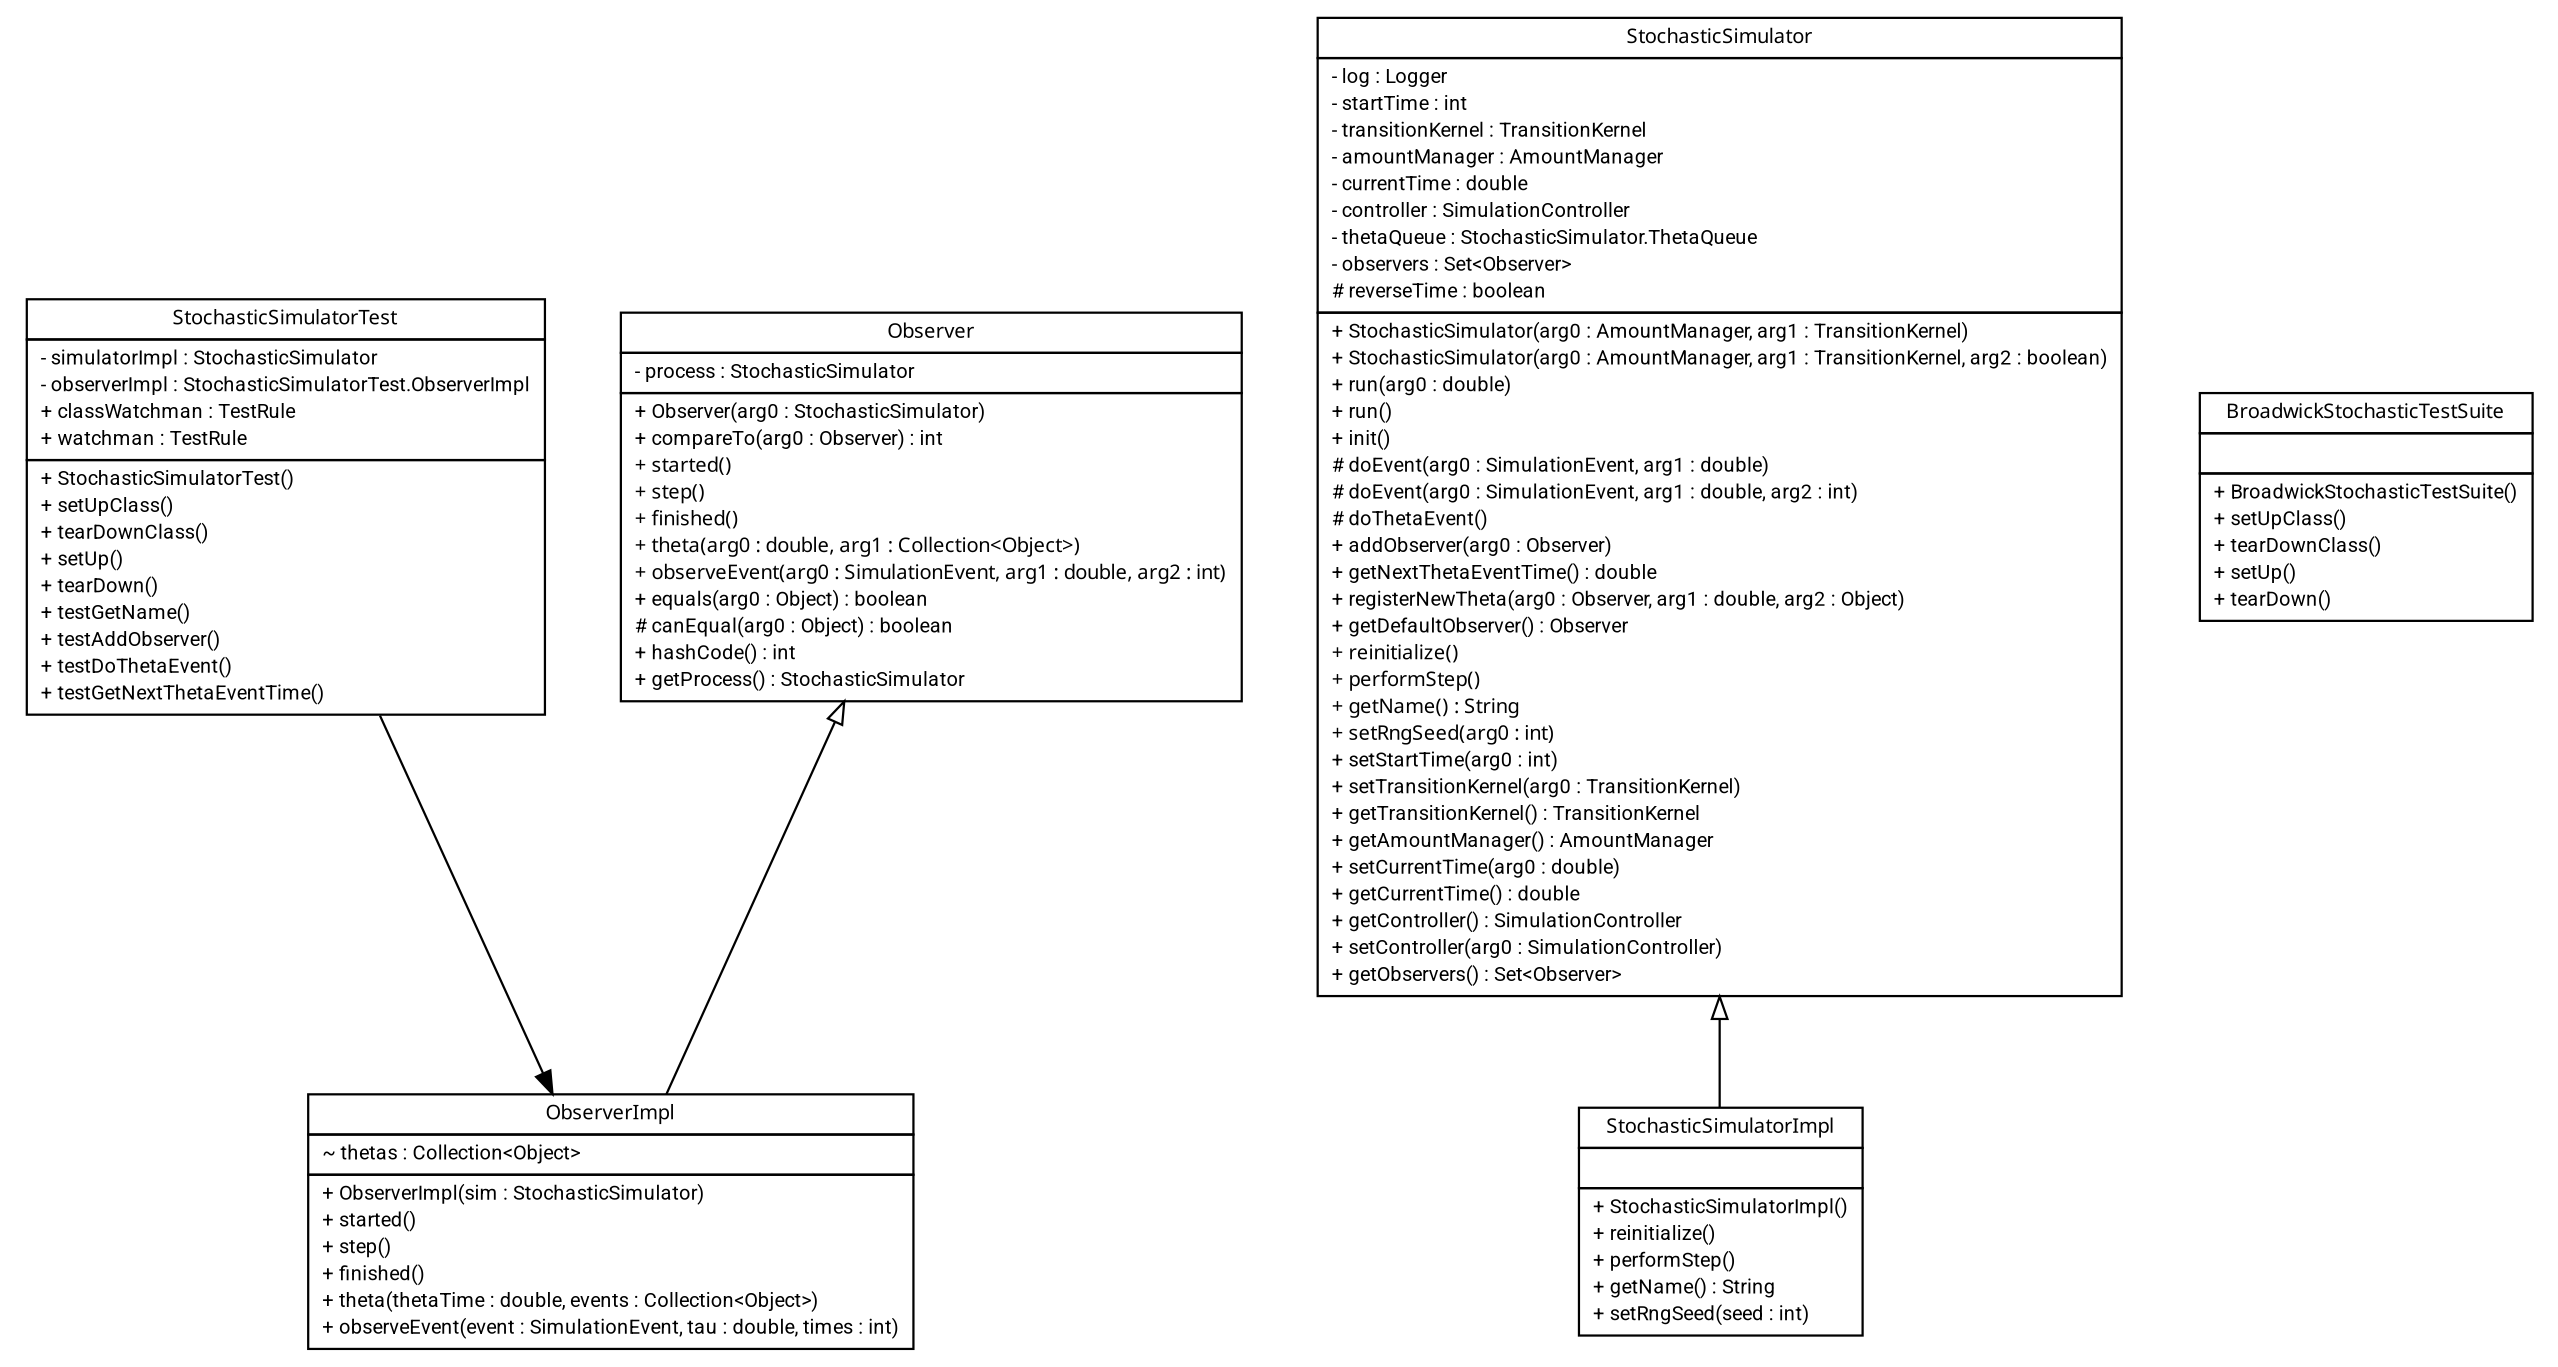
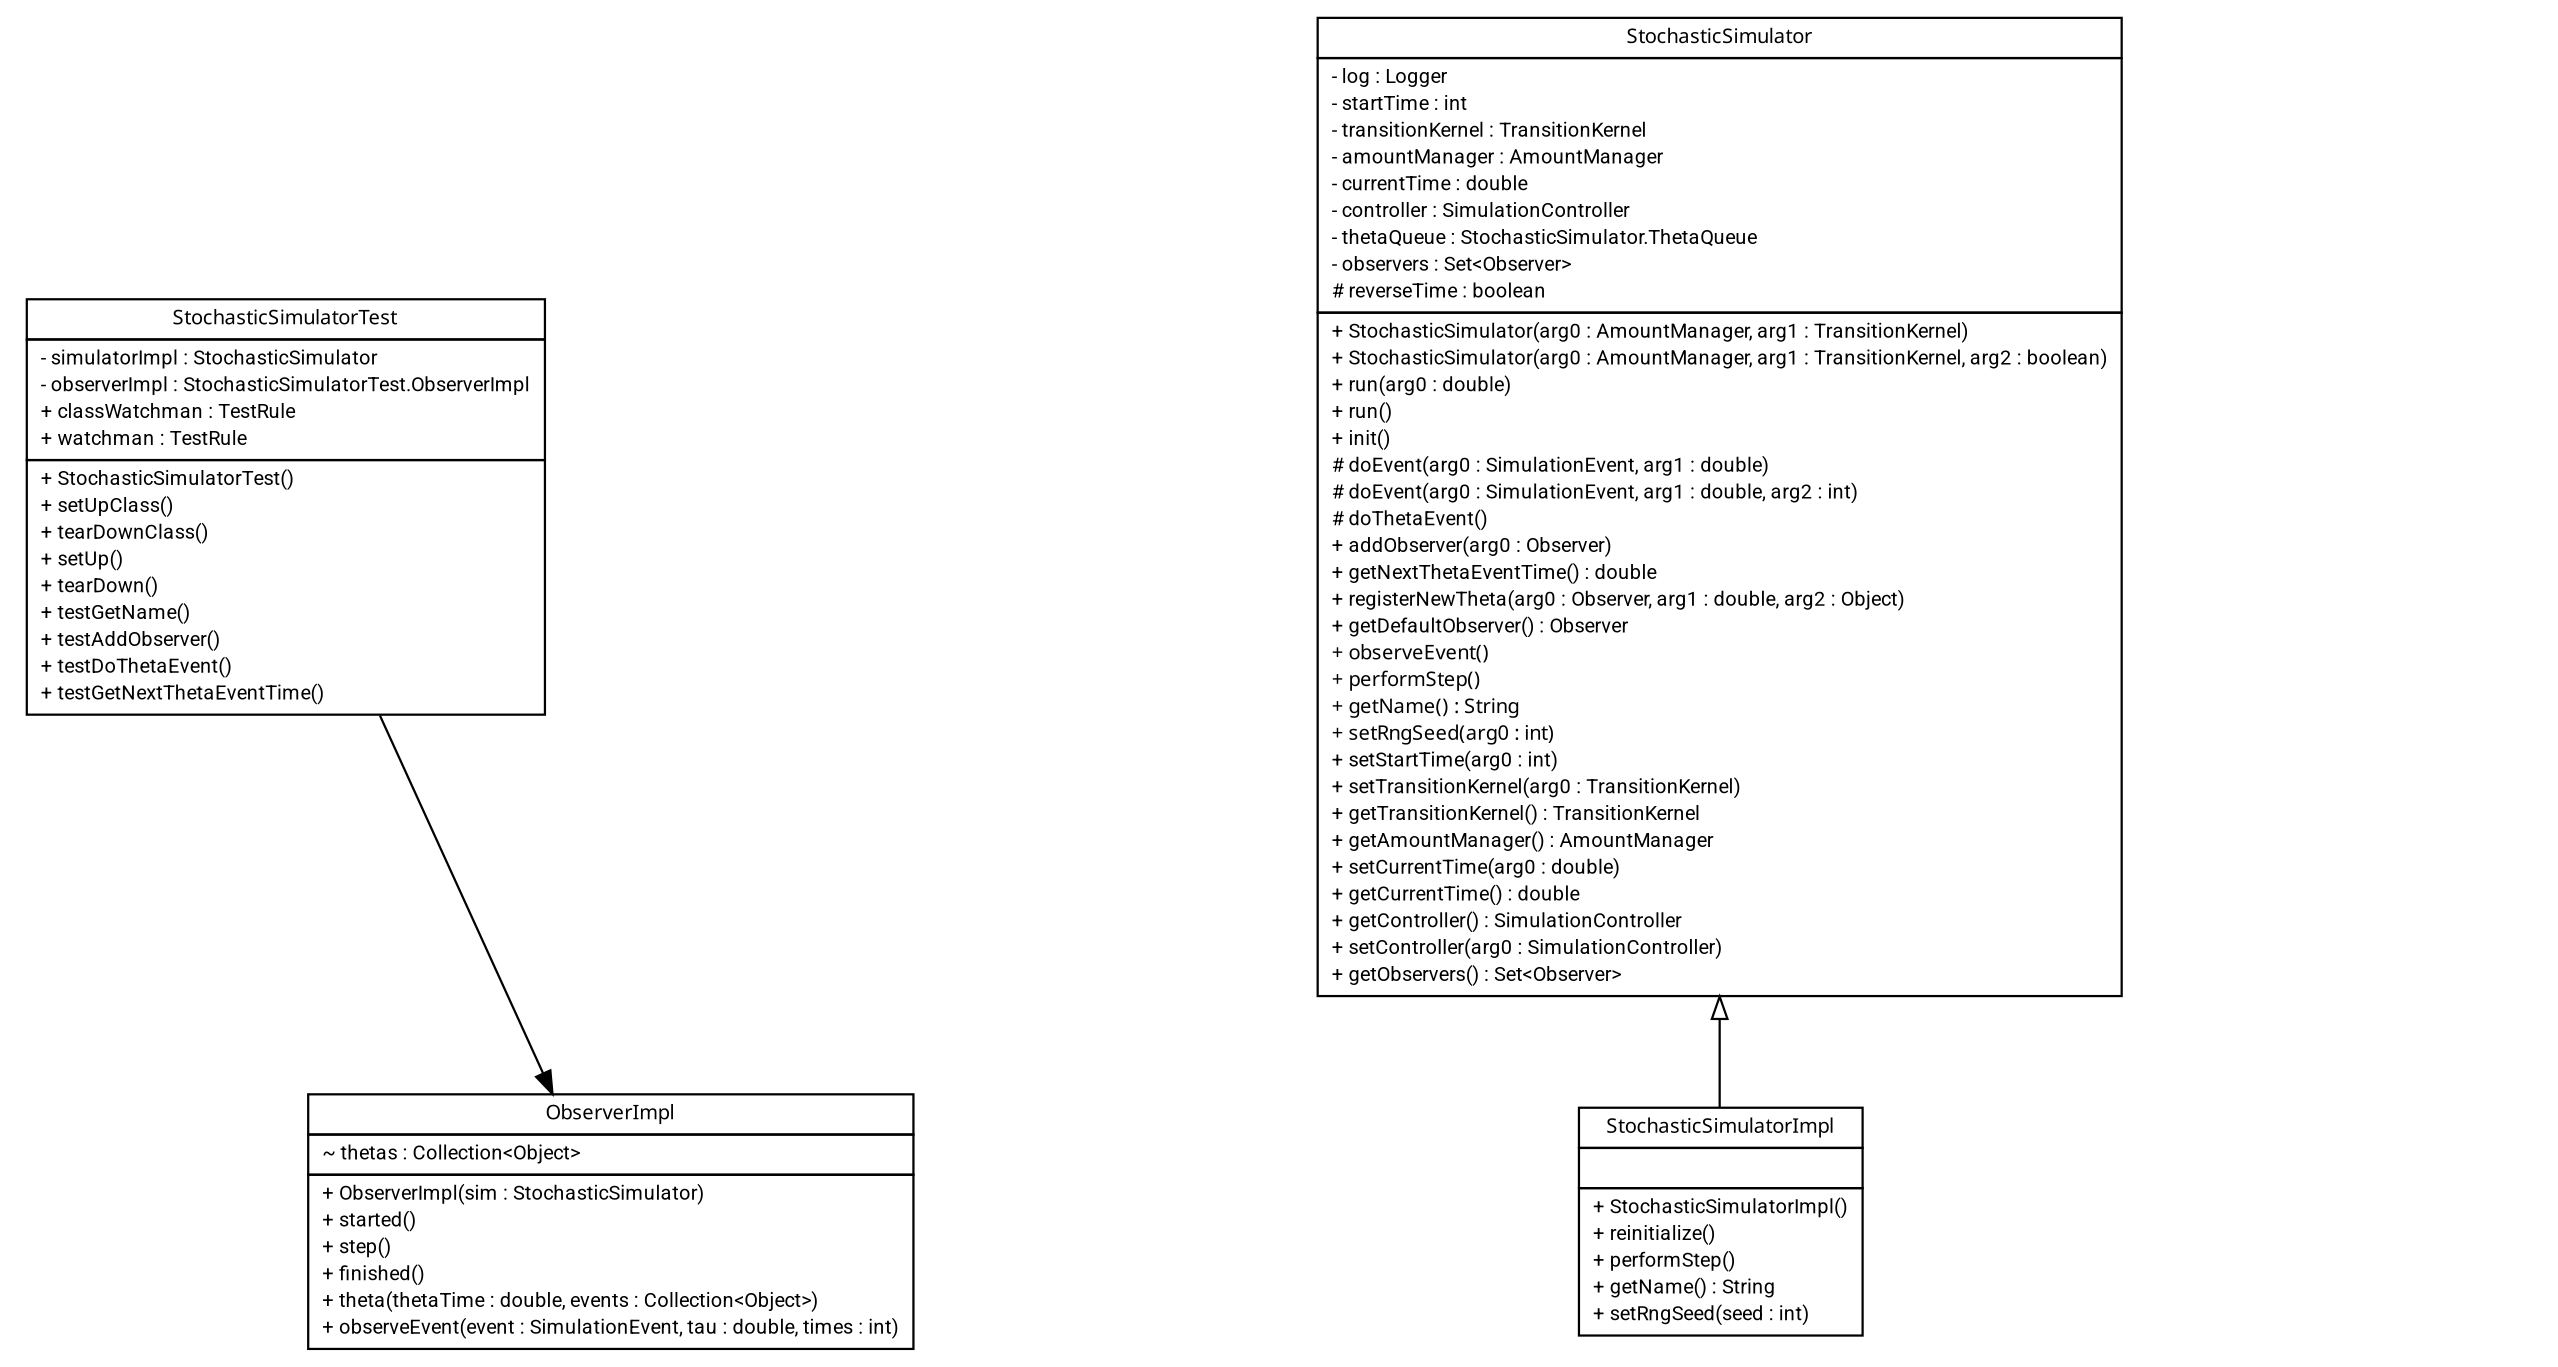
(931, 507) -> none
(2365, 507) -> none
(1396, 653) -> (1411, 653)
